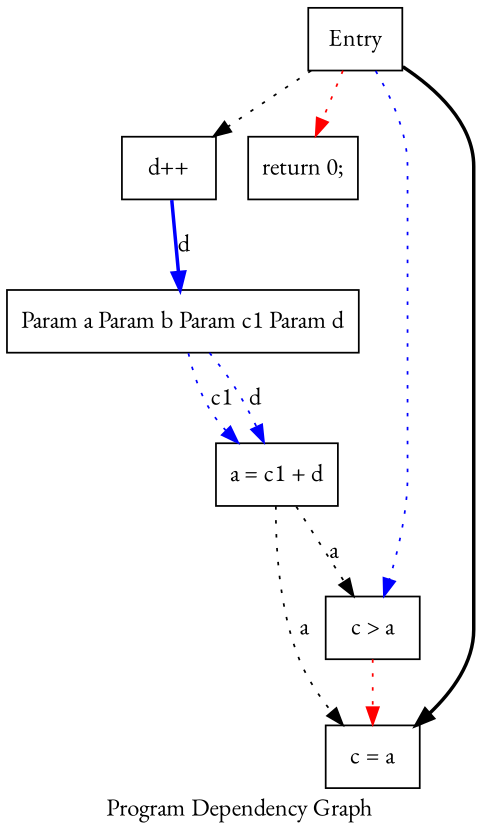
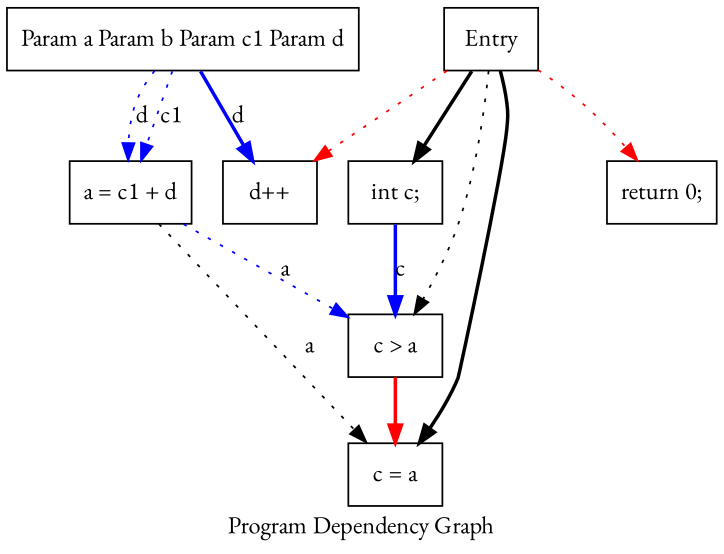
(270, 99) -> (388, 111)
none -> (395, 192)
(175, 236) -> (222, 108)
(408, 323) -> (469, 189)
(320, 544) -> (258, 266)
(373, 683) -> (395, 401)
